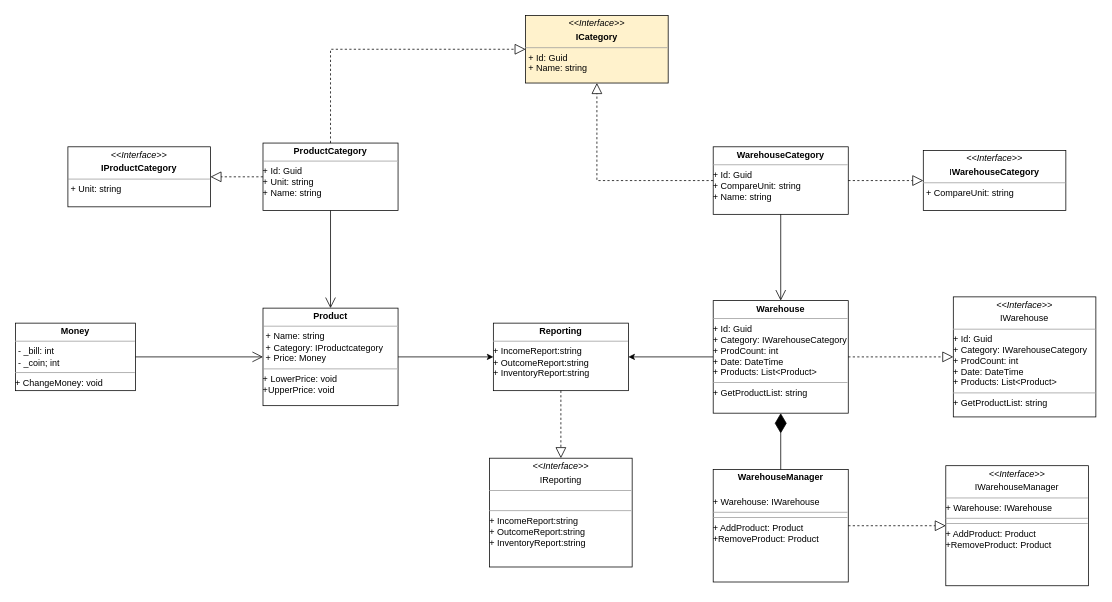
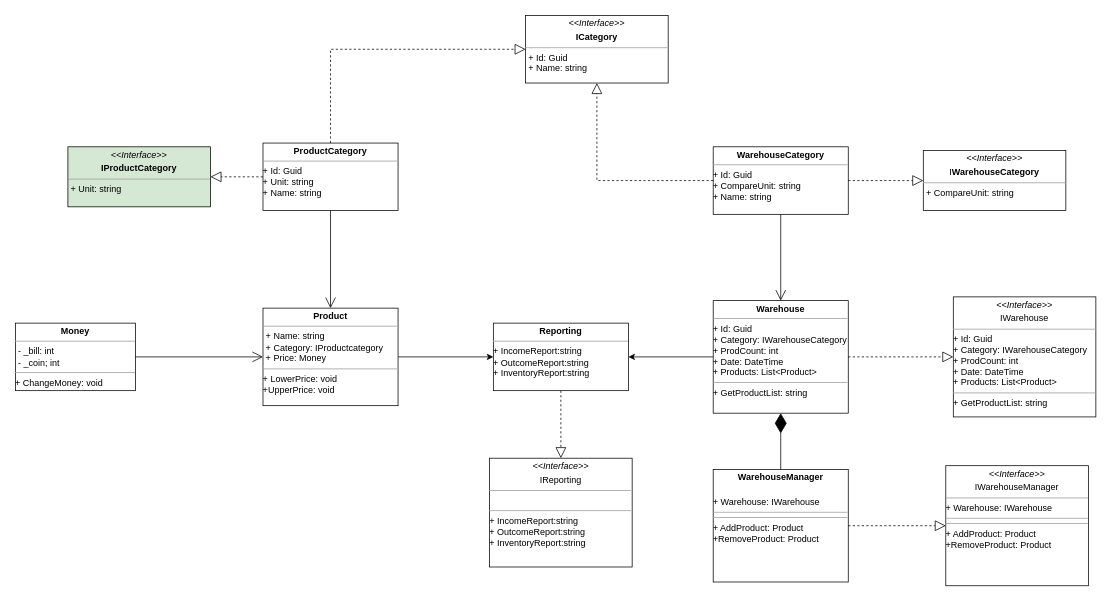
(597, 49) -> (597, 49)
(139, 177) -> (139, 177)
